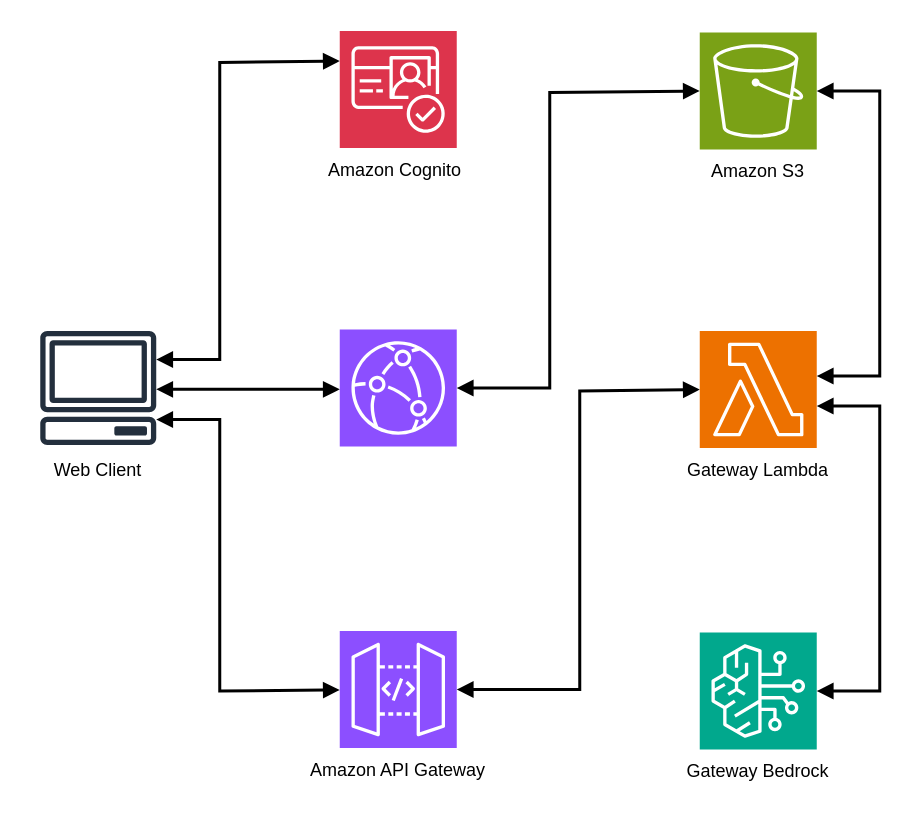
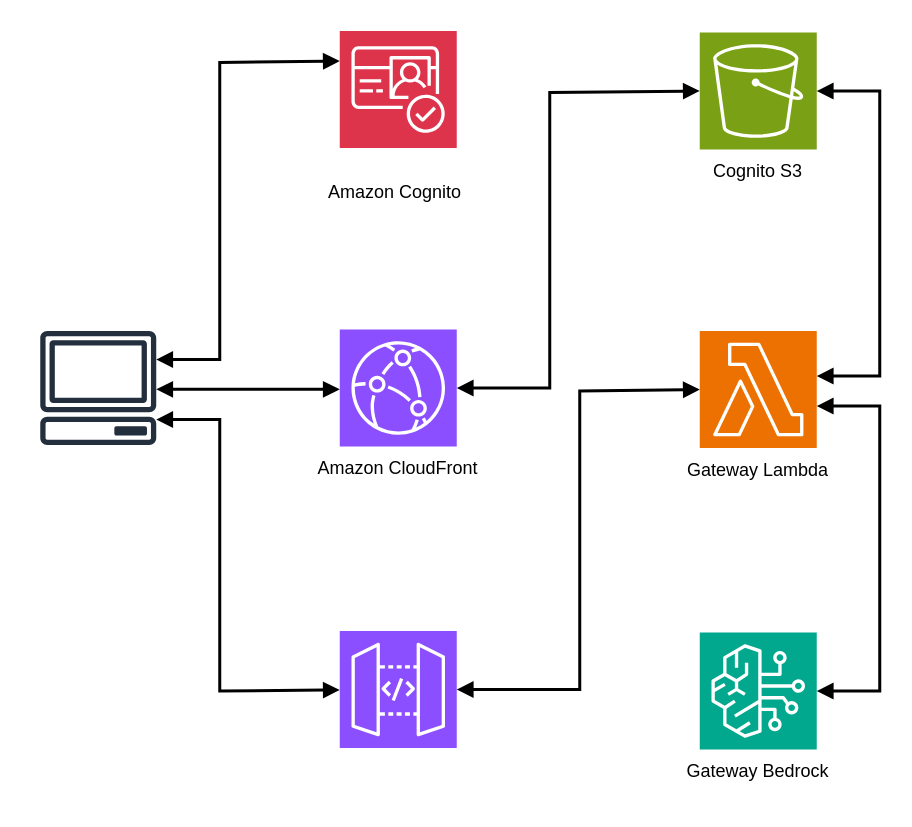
(395, 170) -> (395, 193)
(758, 172) -> (758, 172)
none -> (398, 469)
(98, 470) -> none
(398, 770) -> none
